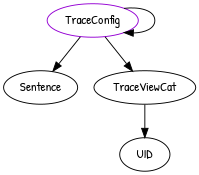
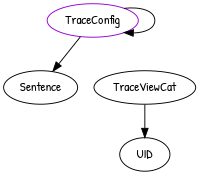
(116, 50) -> none
